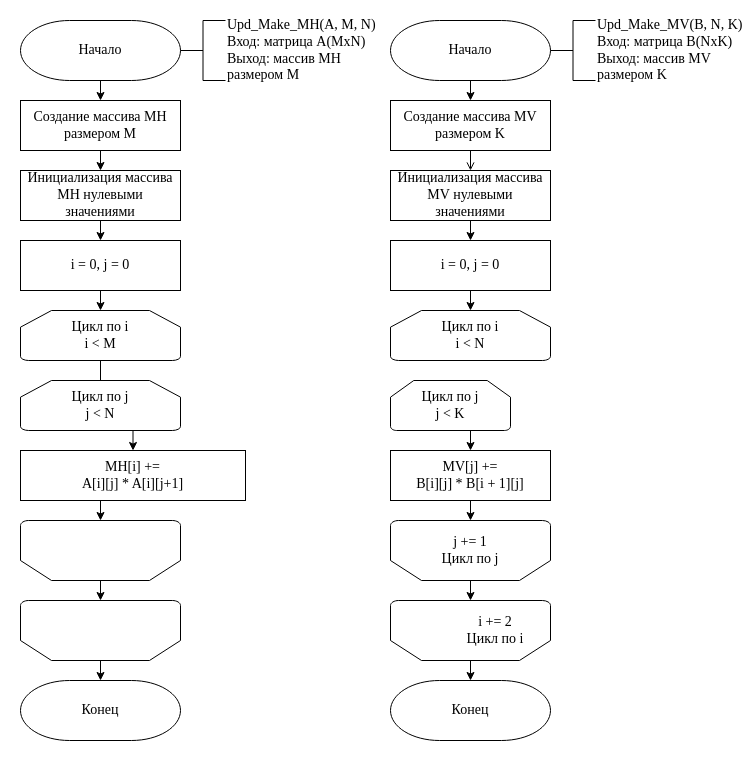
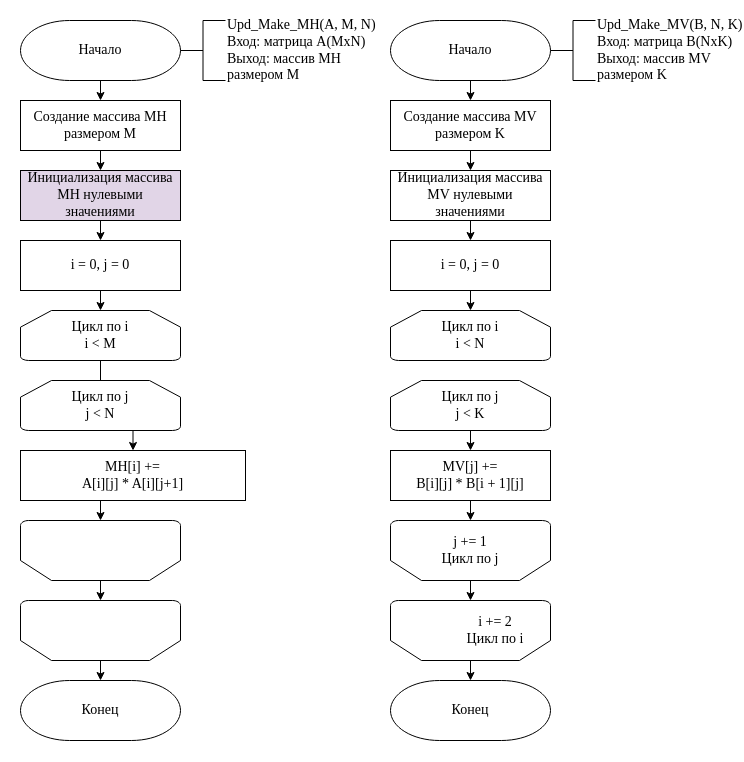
(471, 164) -> (471, 162)
(101, 196) -> (101, 196)
(451, 406) -> (471, 406)
